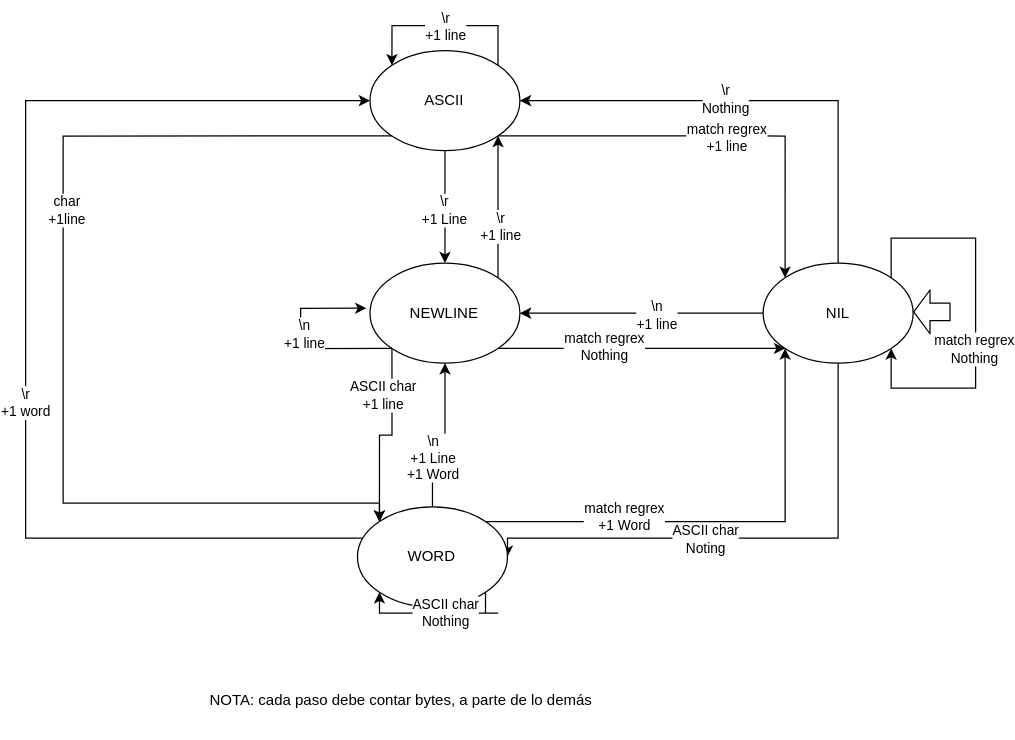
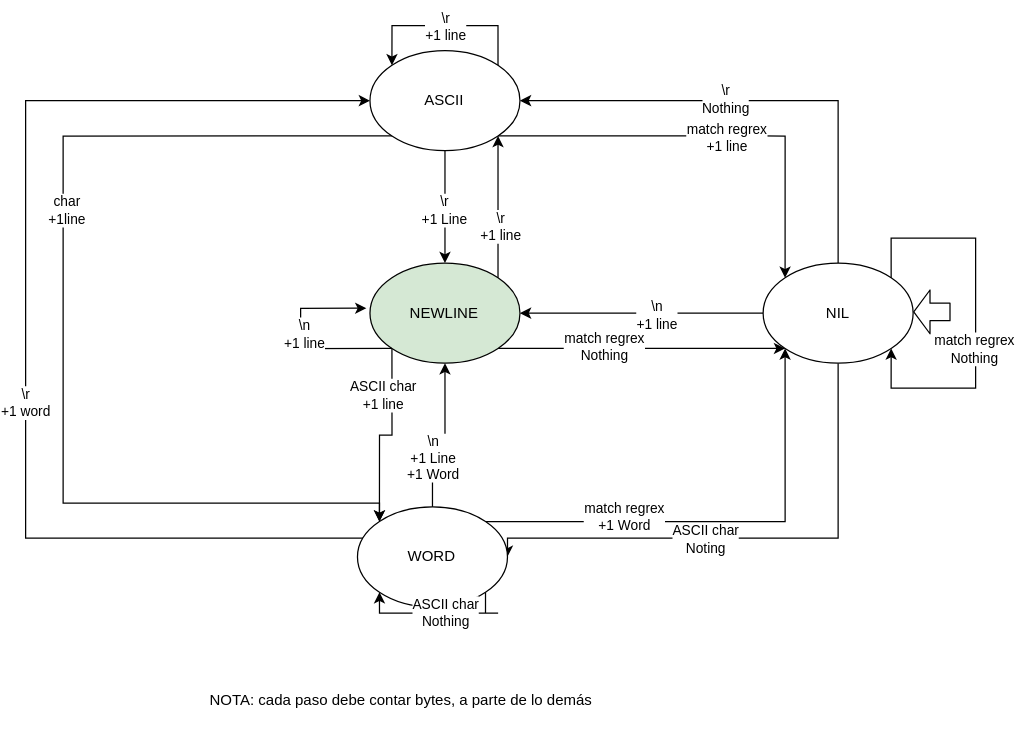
(445, 313) -> (445, 313)
